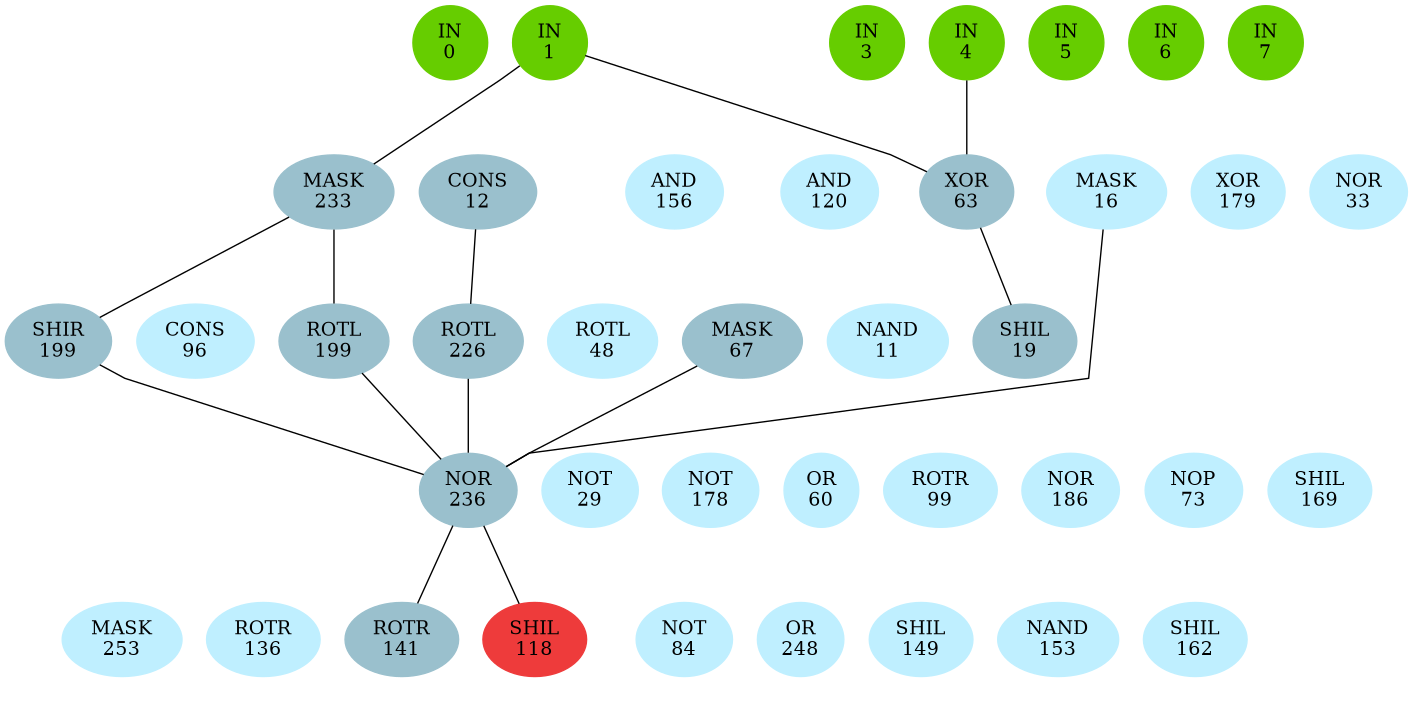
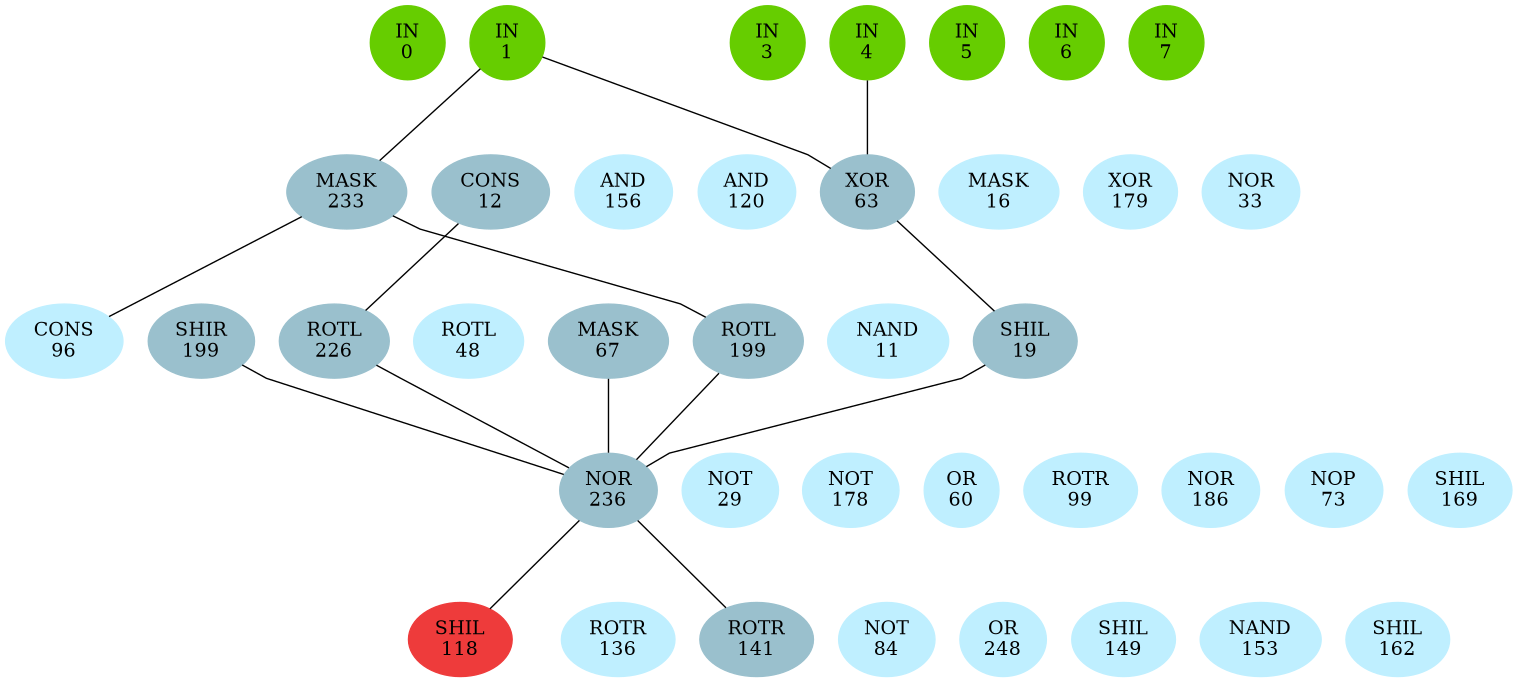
(194, 267) -> (205, 267)
(870, 408) -> (816, 416)
(122, 640) -> none
